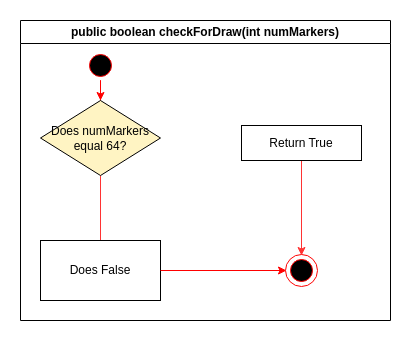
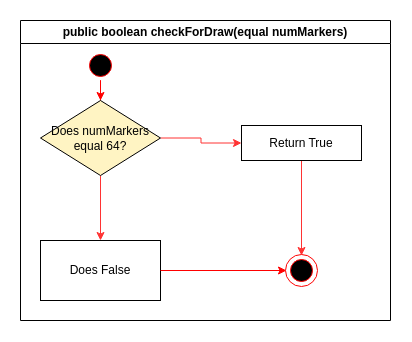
(206, 33) -> (206, 33)
none -> (200, 138)
(101, 235) -> (101, 232)
